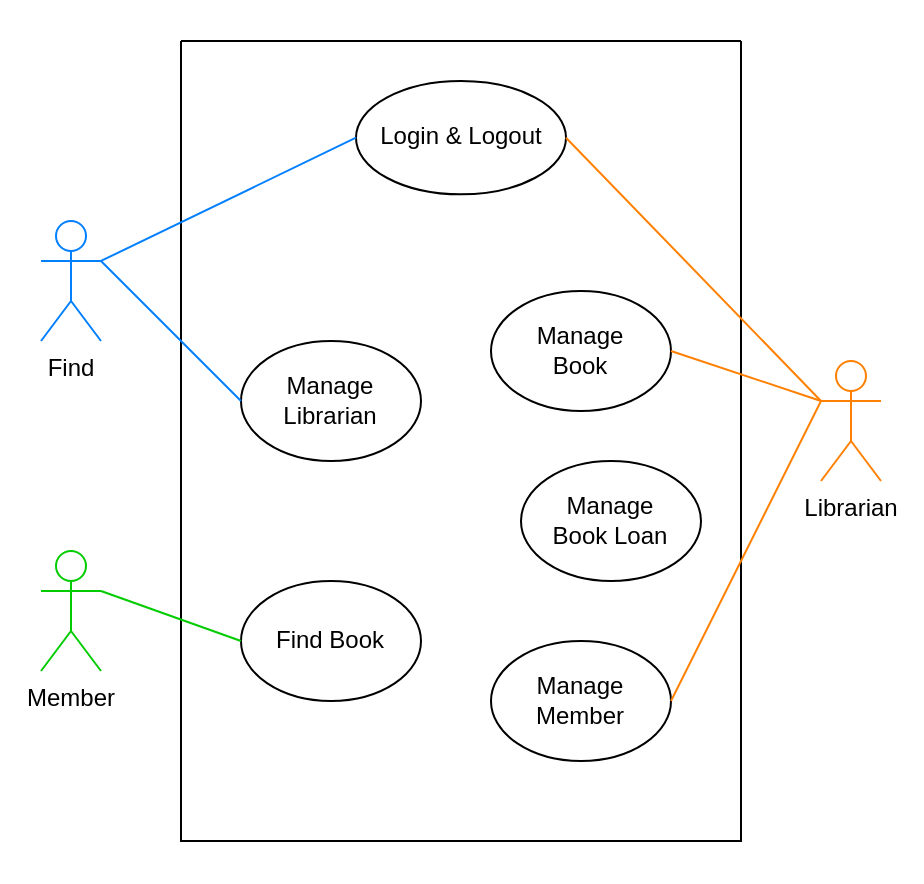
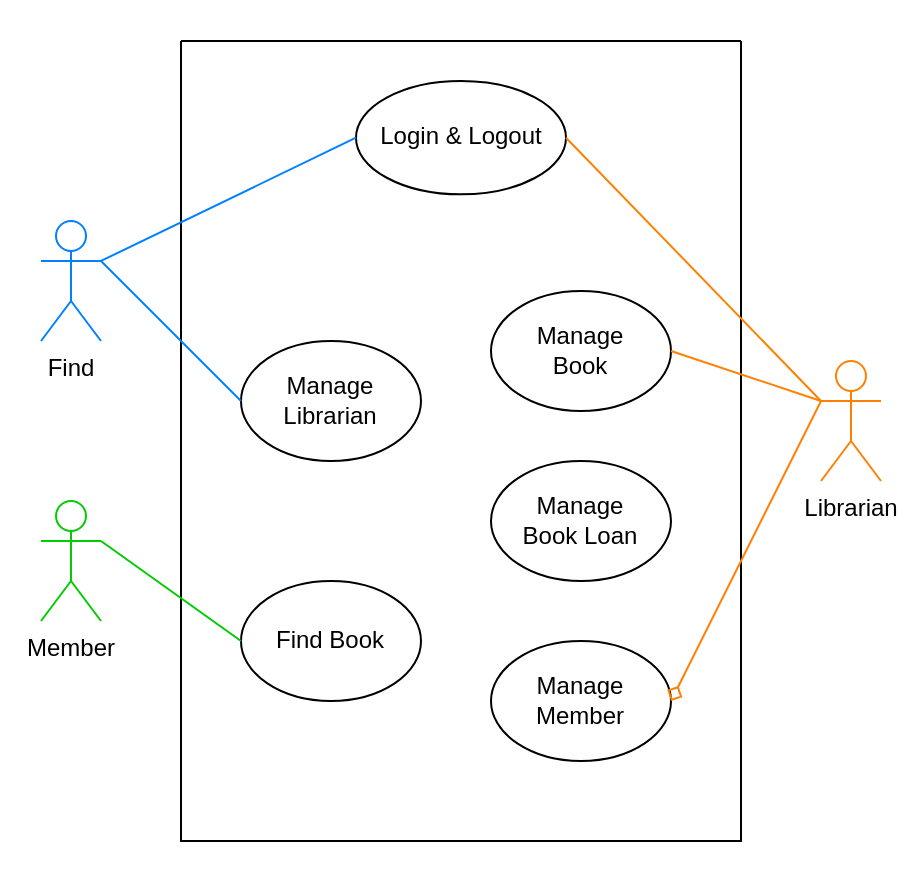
(611, 521) -> (581, 521)
(71, 611) -> (71, 561)
(675, 693) -> (678, 686)
